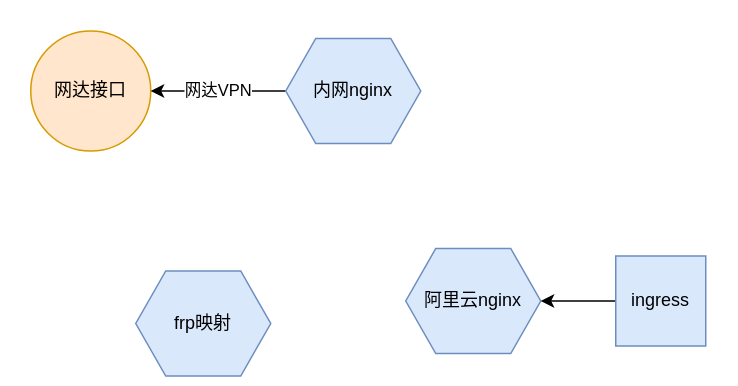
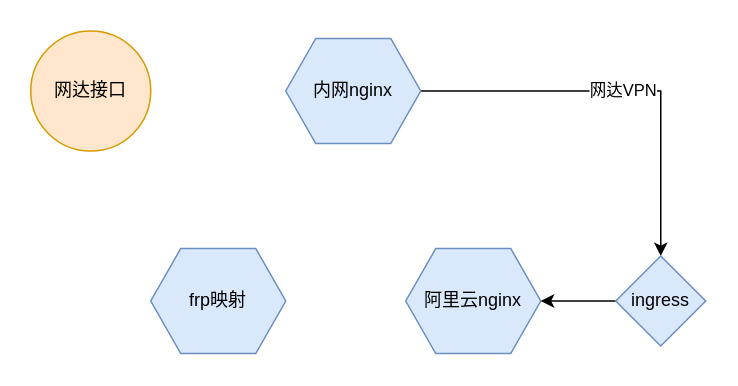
(224, 91) -> (618, 91)
(661, 301) -> (661, 301)
(203, 323) -> (218, 301)
